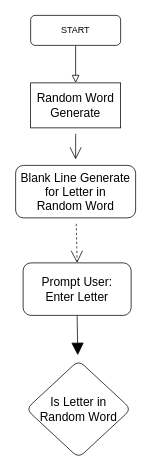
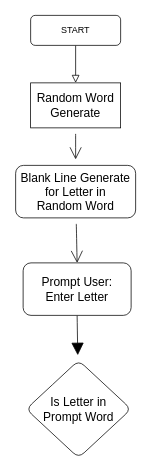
(76, 242) -> (76, 242)
(78, 409) -> (78, 409)
